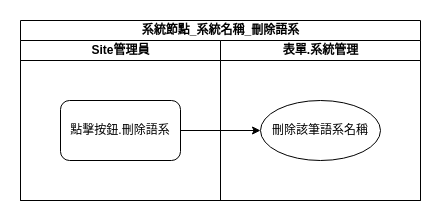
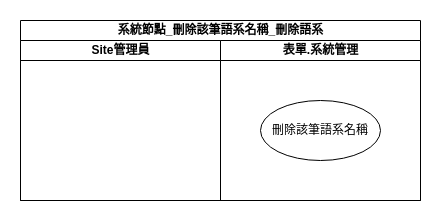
(221, 31) -> (221, 31)
(121, 131) -> none
(217, 131) -> none
